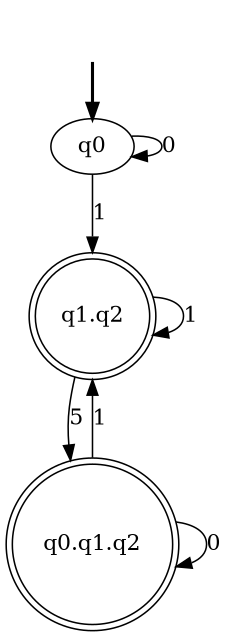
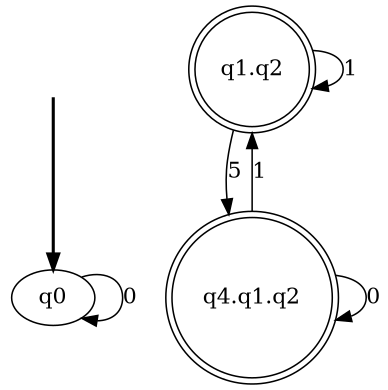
(92, 206) -> none
(92, 544) -> (252, 298)
